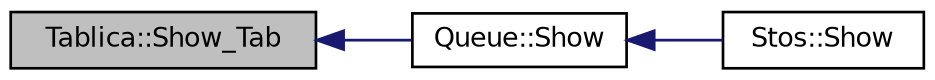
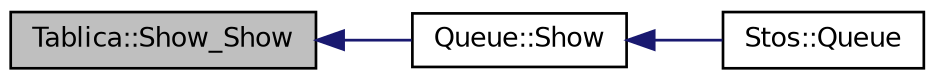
(163, 40) -> (163, 40)
(823, 40) -> (823, 40)
